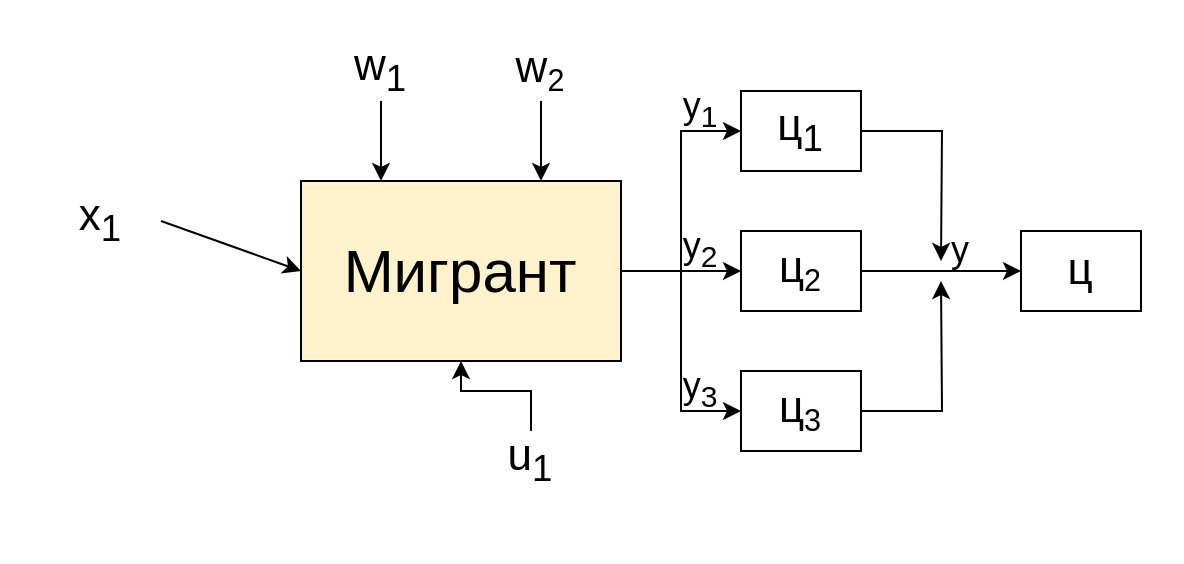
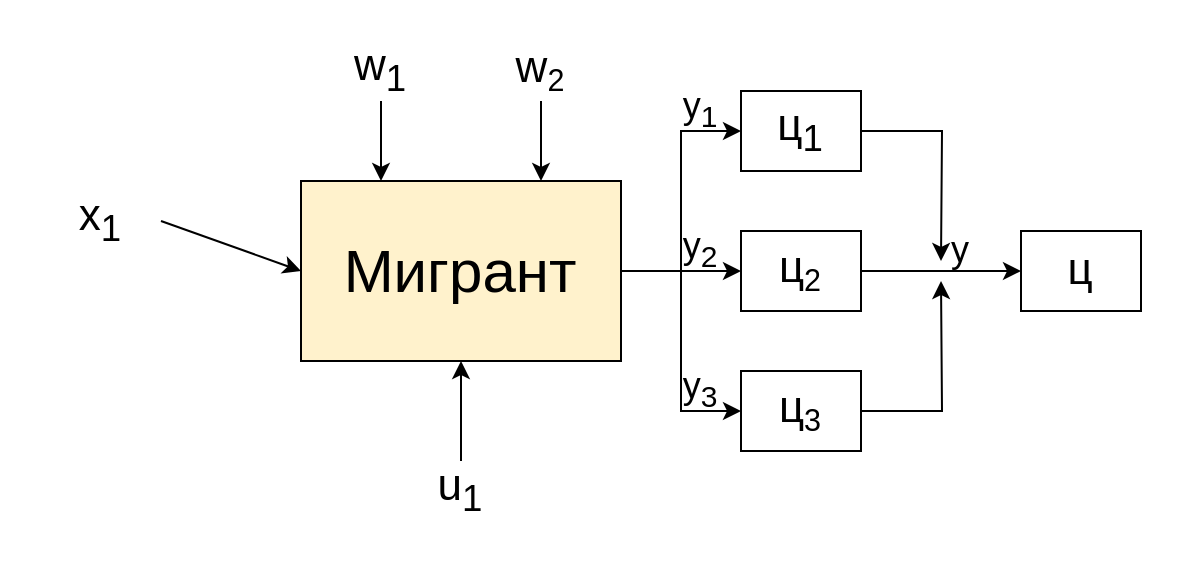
(531, 461) -> (461, 491)
